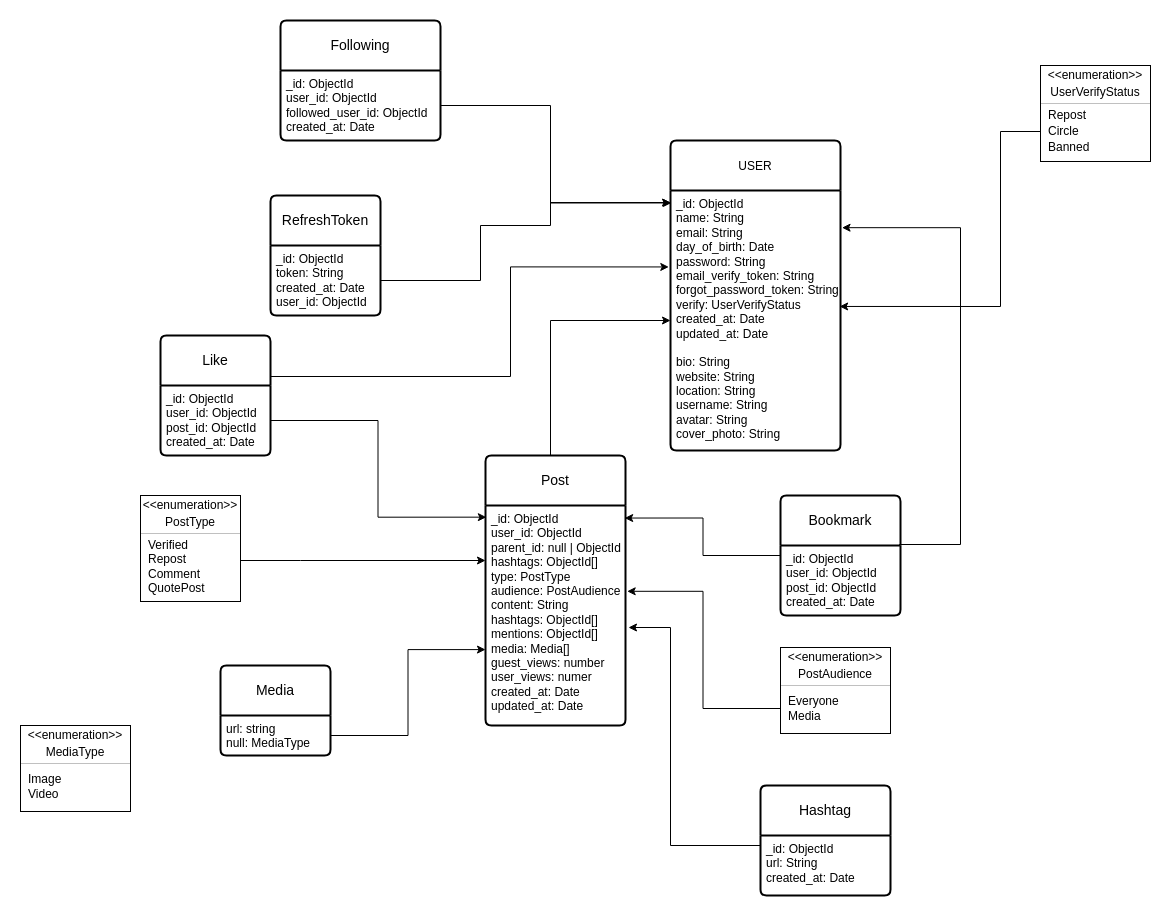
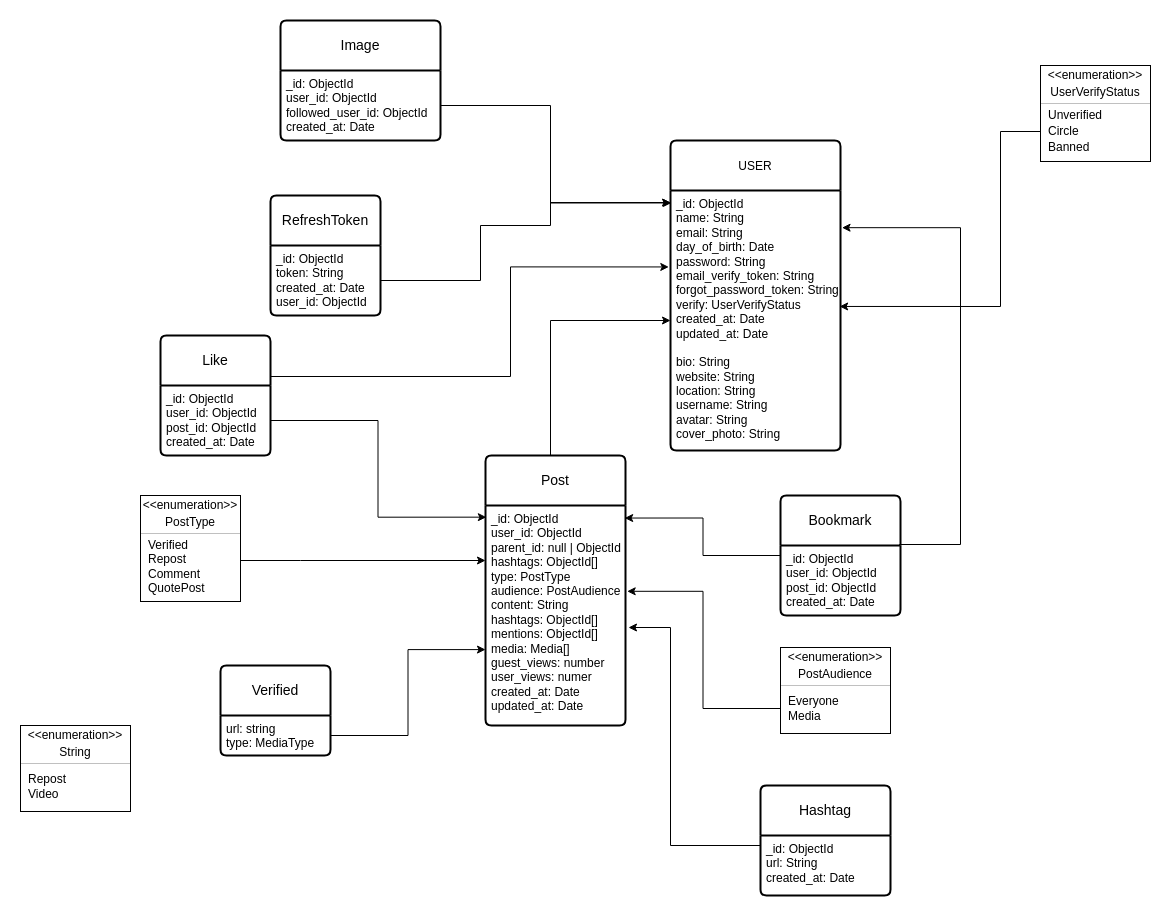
(361, 46) -> (361, 46)
(1069, 116) -> (1079, 116)
(276, 691) -> (276, 691)
(269, 737) -> (272, 737)
(76, 753) -> (76, 753)
(45, 787) -> (49, 787)
